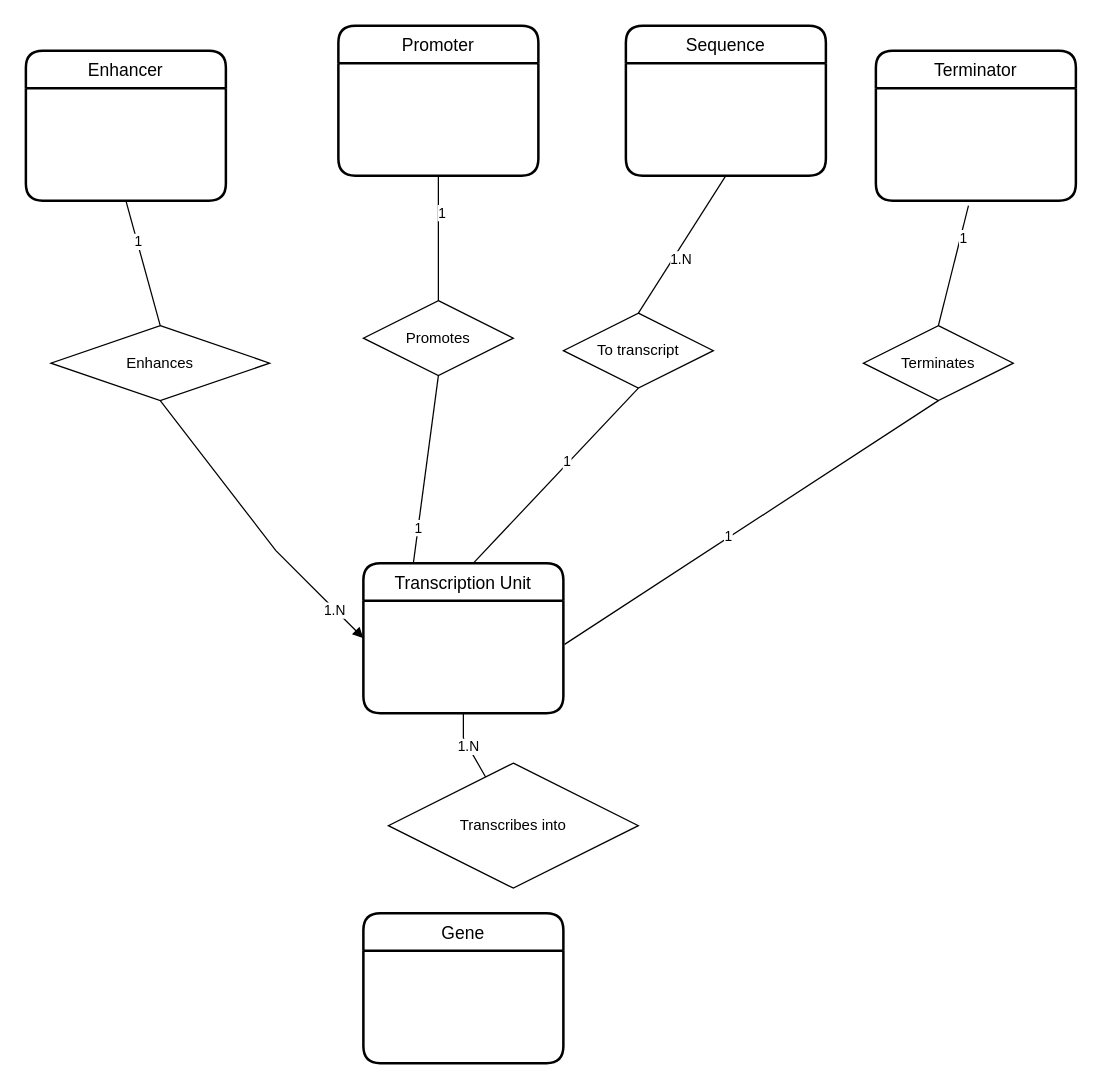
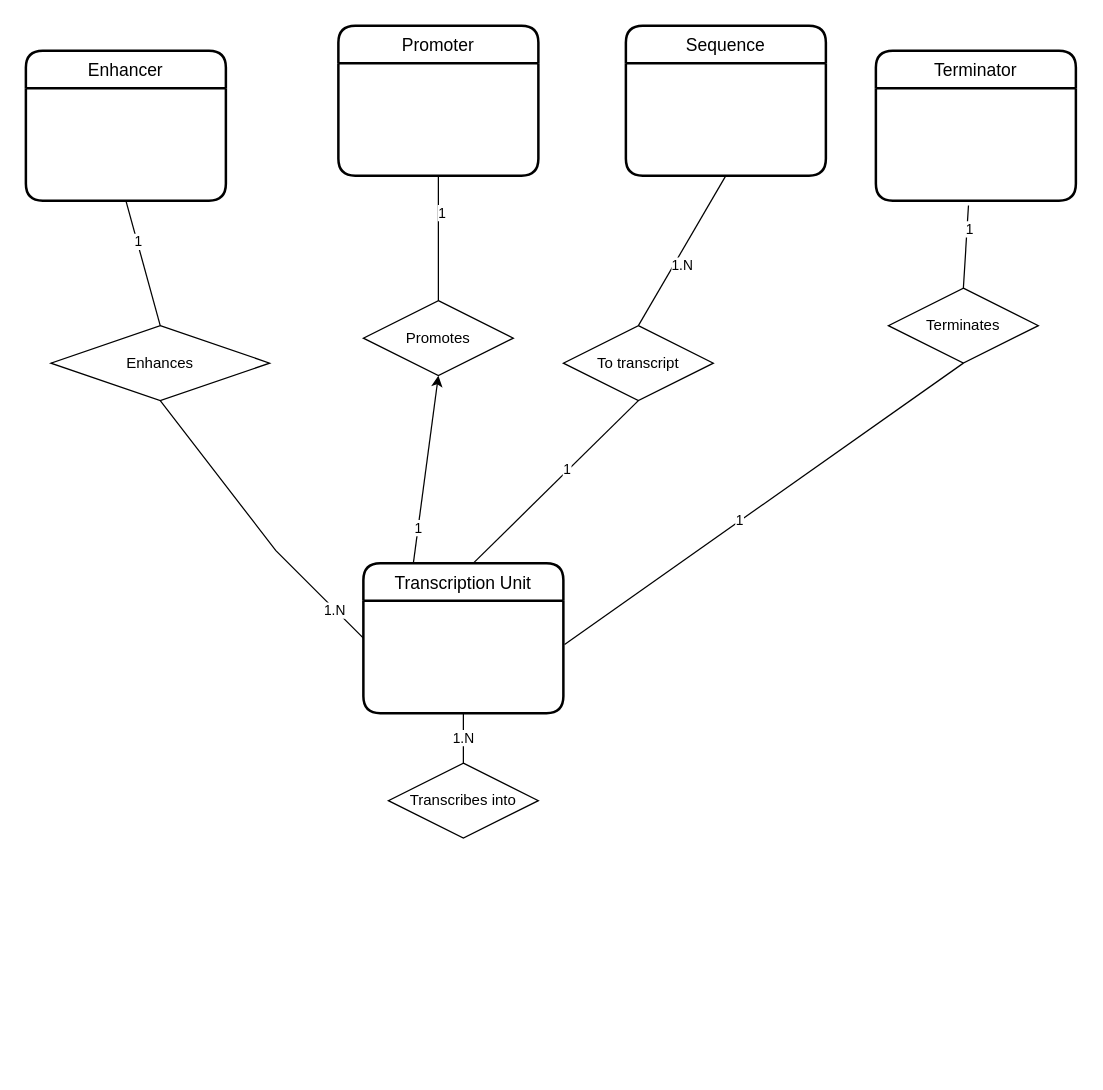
(638, 351) -> (638, 363)
(938, 363) -> (963, 326)
(437, 382) -> (437, 385)
(355, 630) -> (357, 632)
(513, 826) -> (463, 801)
(463, 988) -> none
